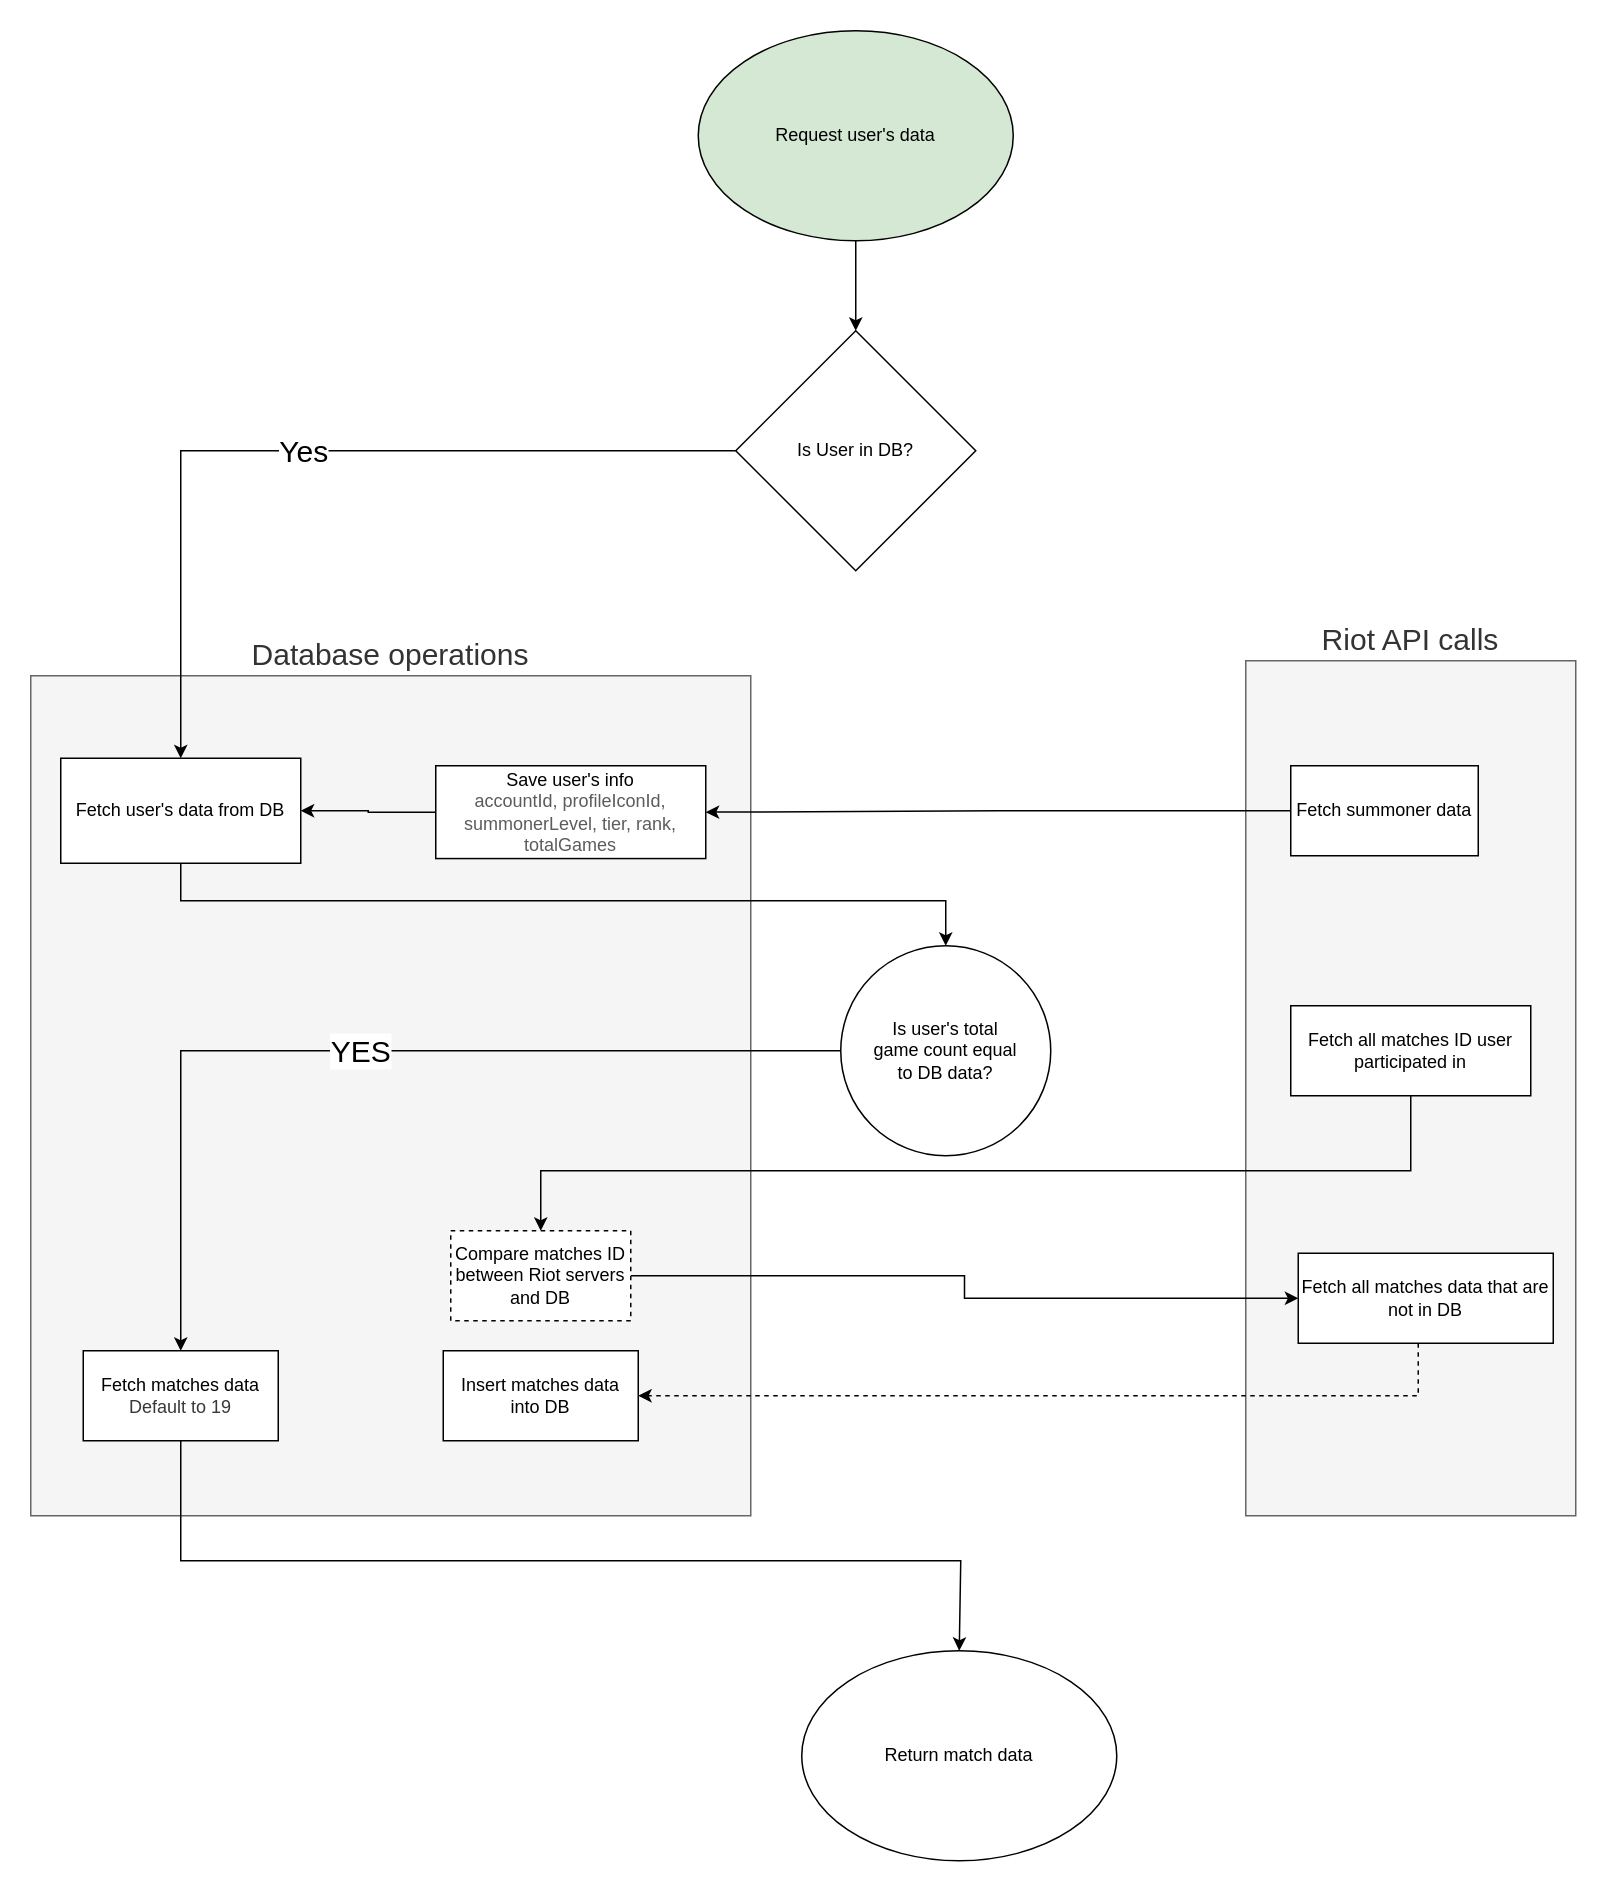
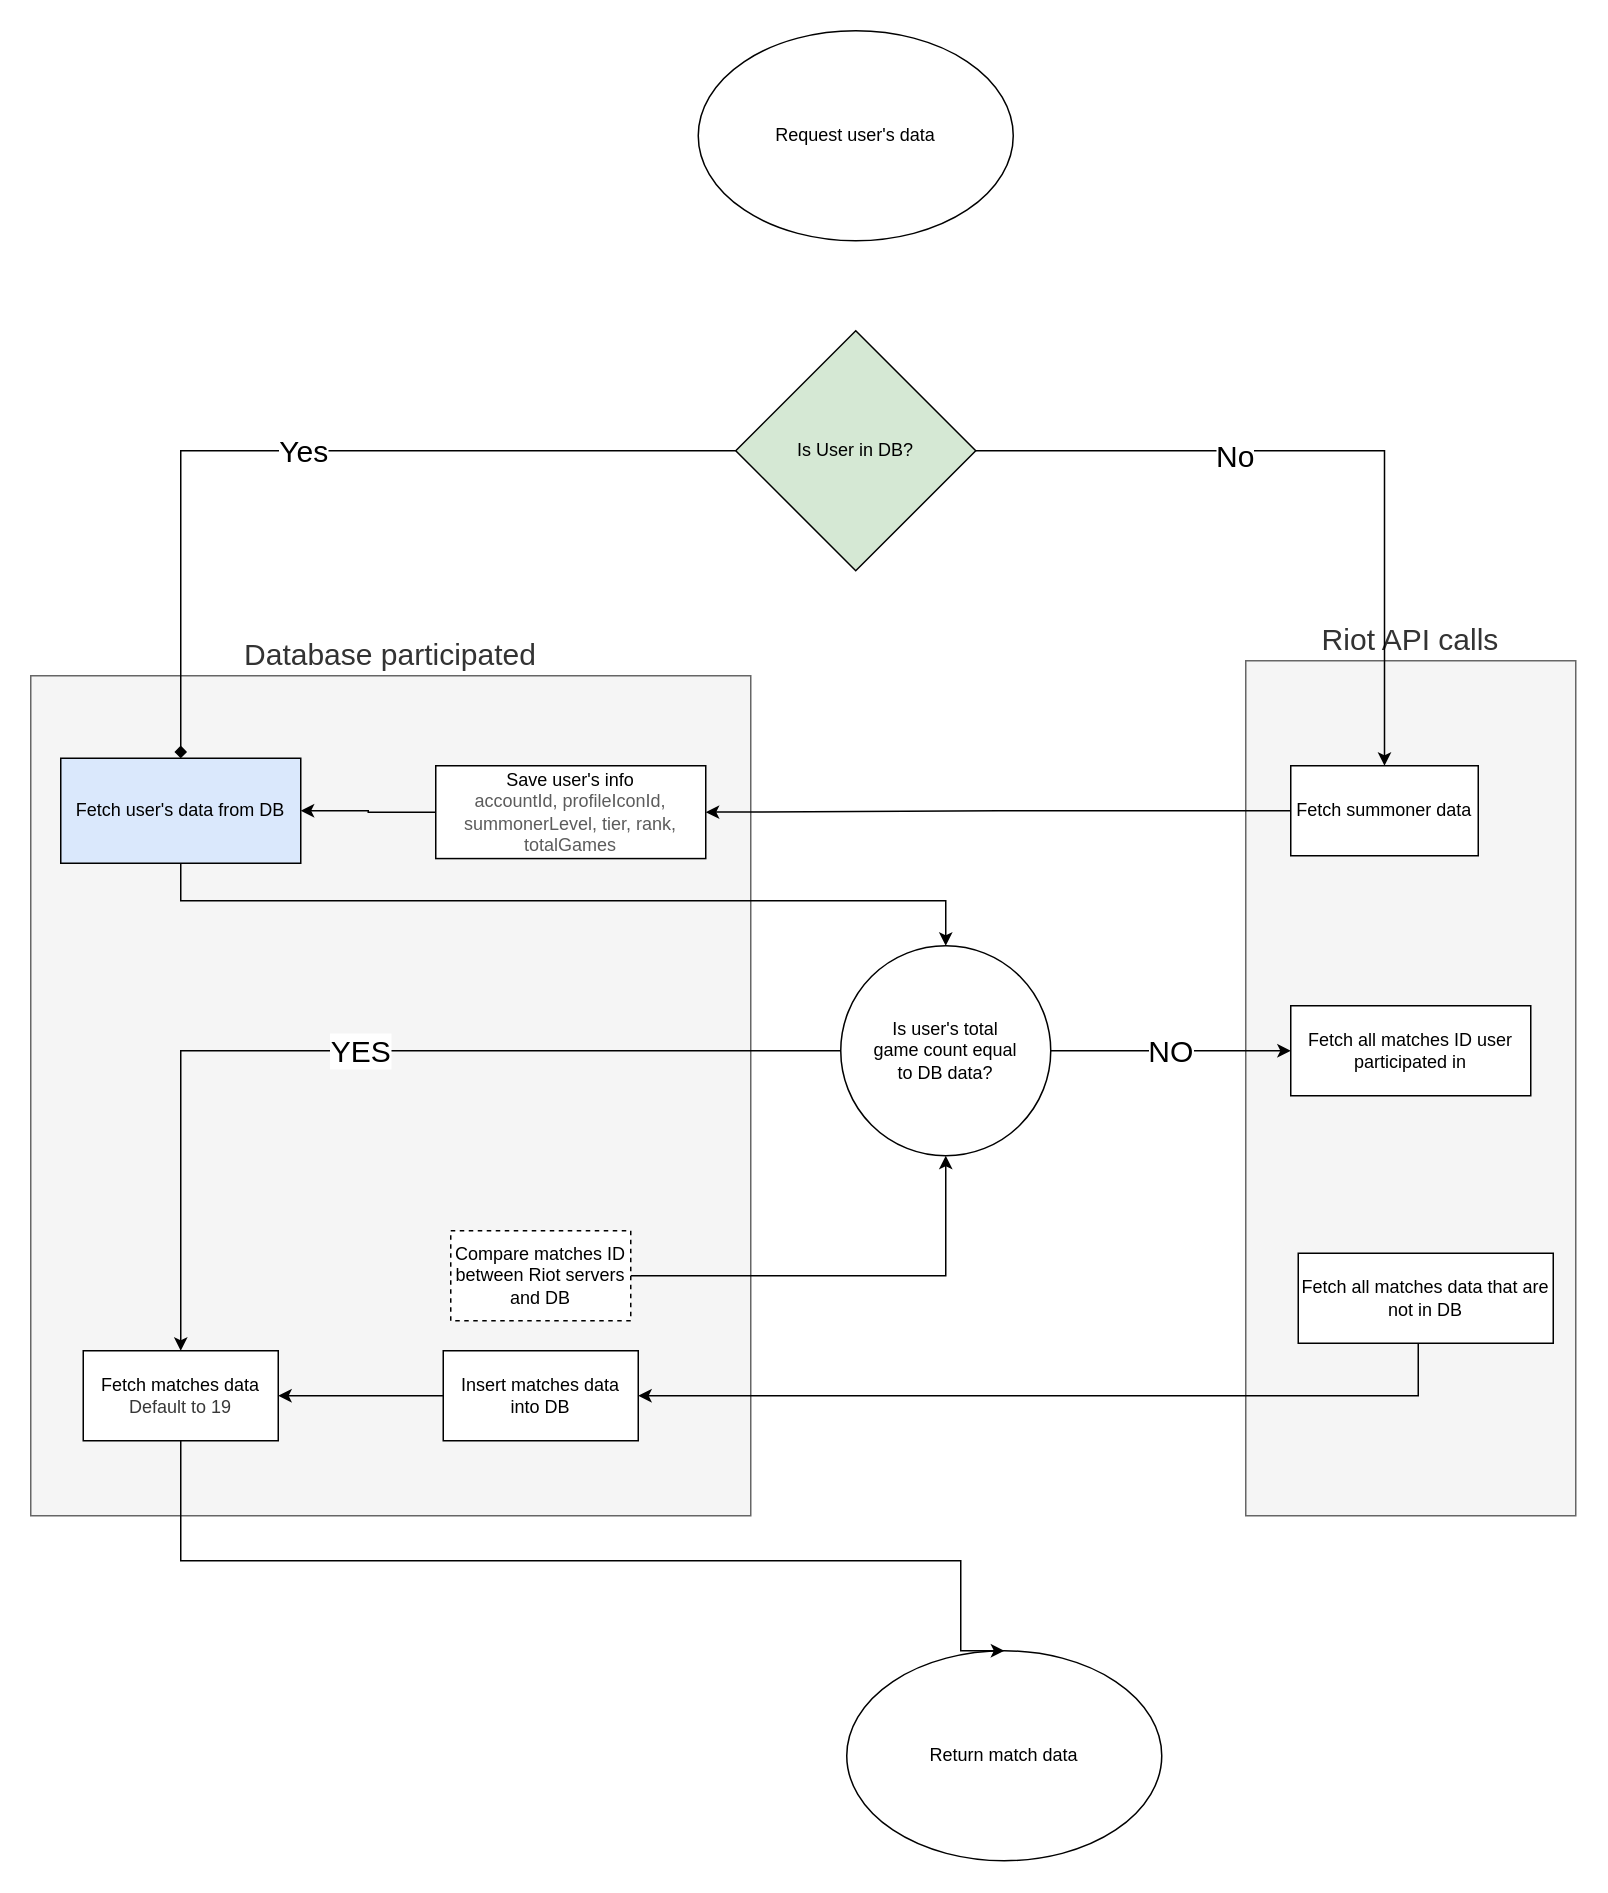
(856, 136) -> (856, 136)
(856, 281) -> none
(856, 451) -> (856, 451)
none -> (1332, 451)
(391, 653) -> (391, 653)
(181, 747) -> (181, 746)
(181, 811) -> (181, 811)
none -> (1113, 1051)
(989, 1171) -> none
(1105, 1298) -> (946, 1223)
none -> (366, 1396)
(1059, 1396) -> (1059, 1396)
(959, 1756) -> (1004, 1756)
